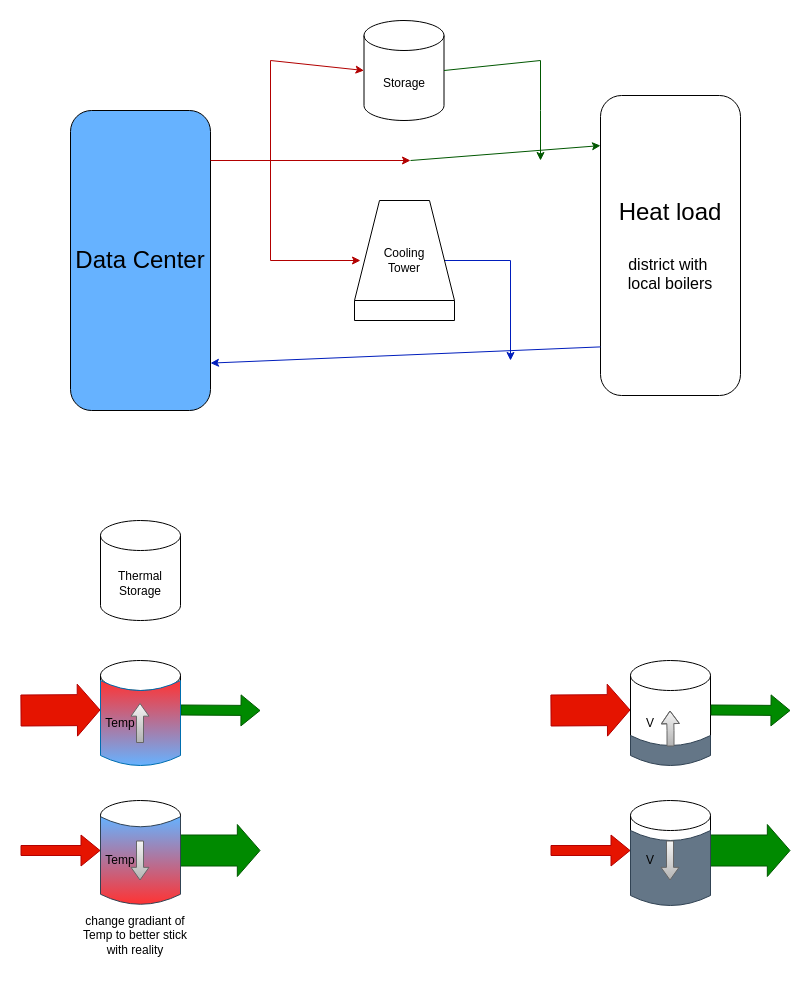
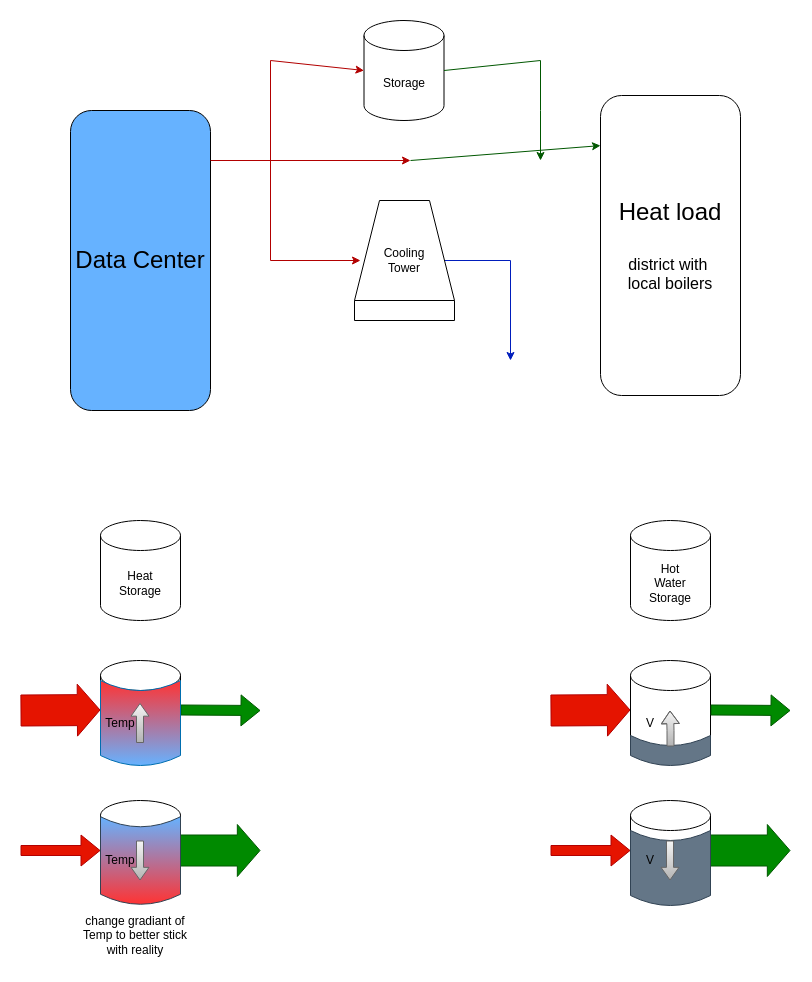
(409, 355) -> none
none -> (671, 571)
(141, 584) -> (141, 584)
